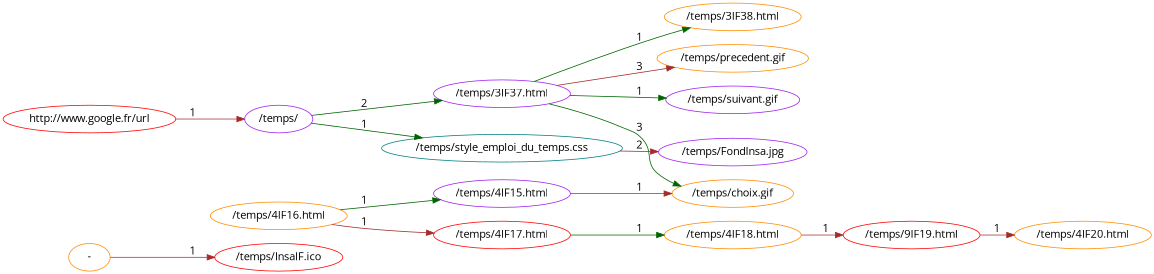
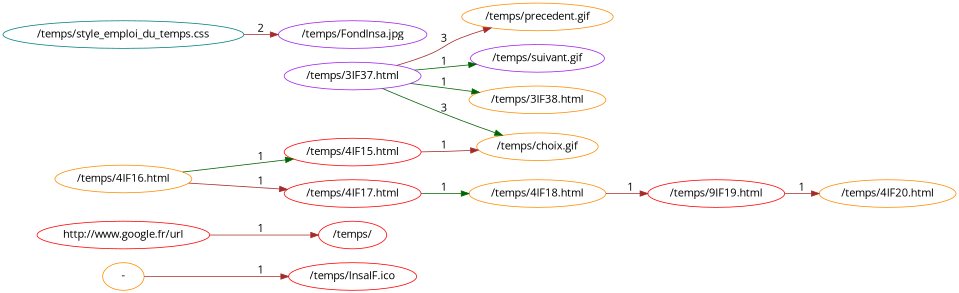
(373, 108) -> none
(279, 119) -> (353, 235)
(363, 130) -> none
(502, 194) -> (353, 152)
